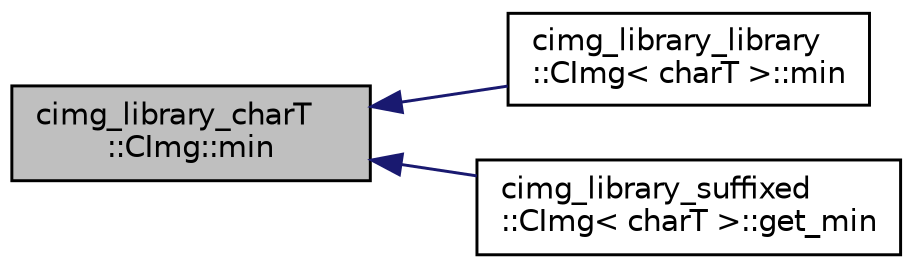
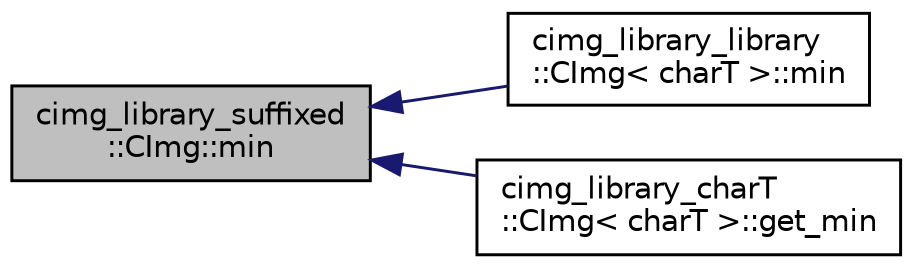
(191, 133) -> (191, 133)
(689, 207) -> (689, 207)
